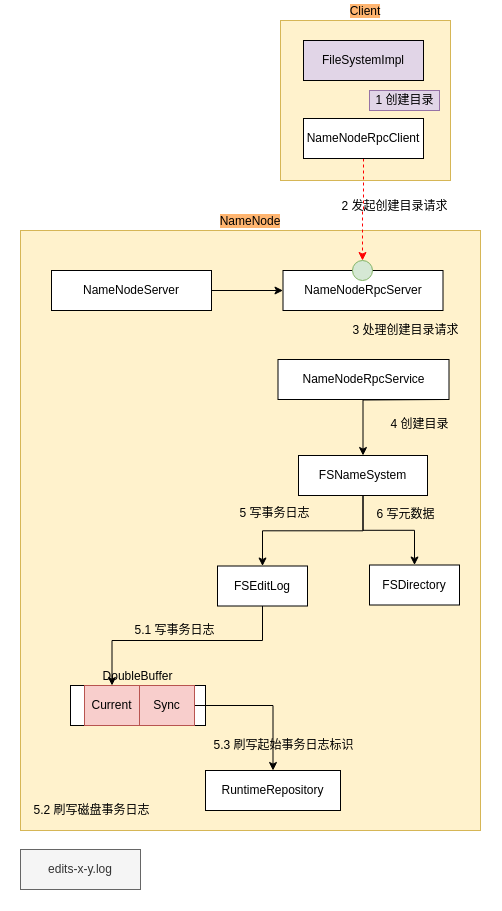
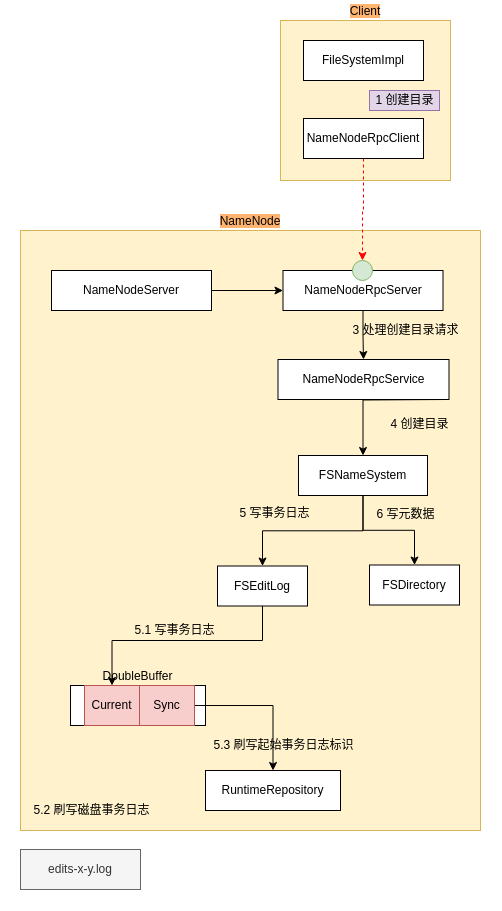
(364, 61) -> (364, 61)
(395, 207) -> none
none -> (363, 332)
